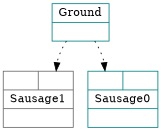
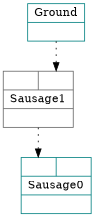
(100, 51) -> (38, 138)
